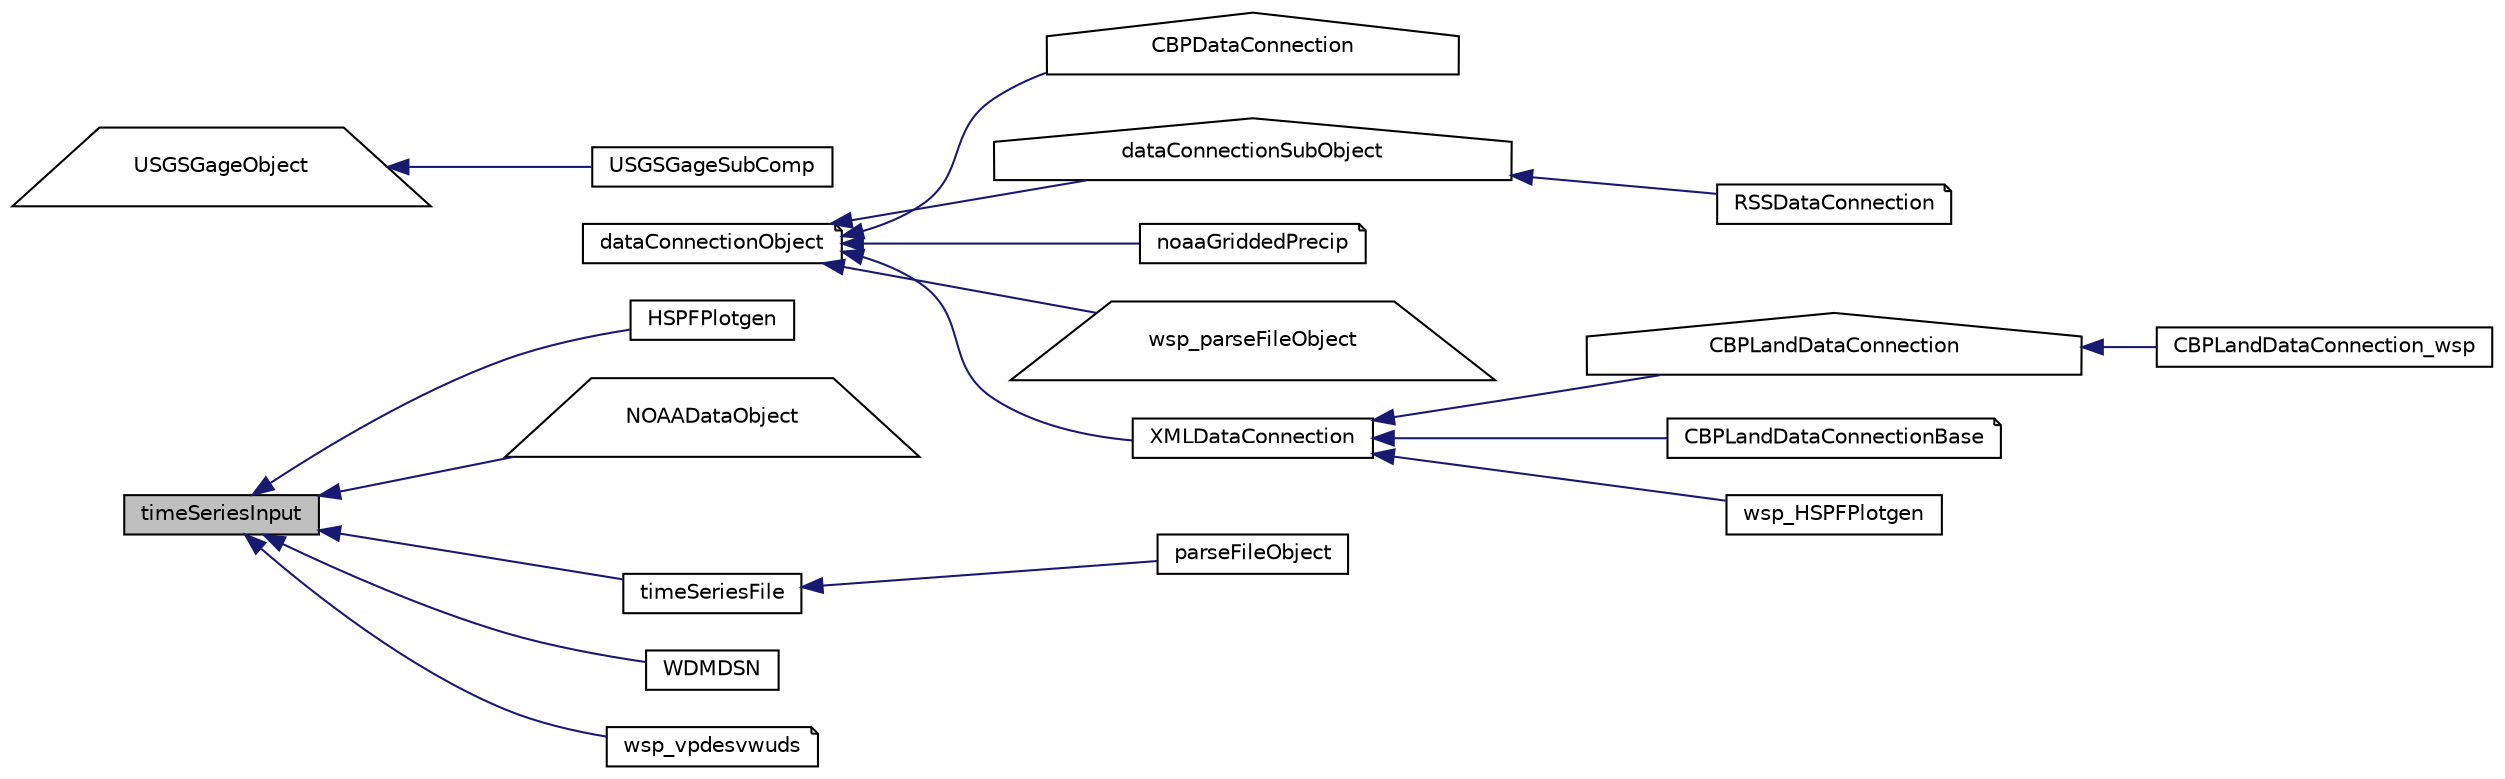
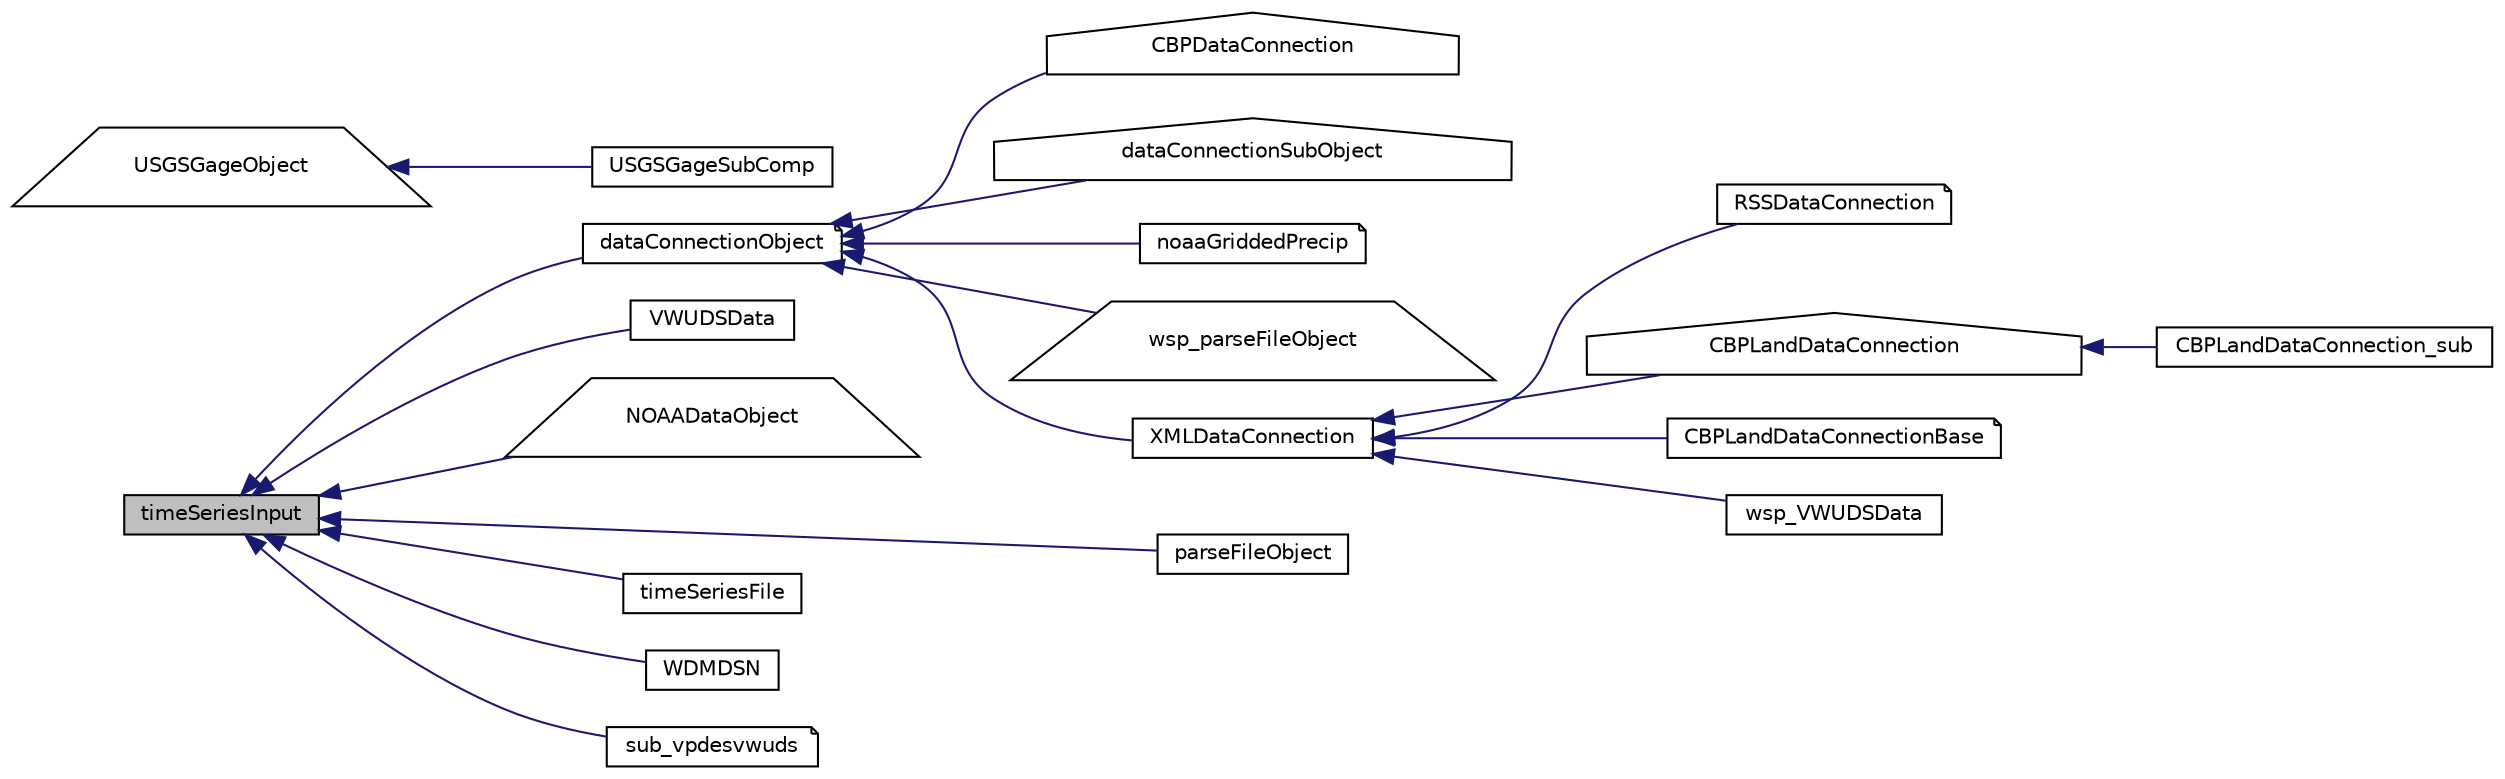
(1624, 186) -> (1559, 327)
(712, 320) -> (712, 320)
none -> (404, 345)
(2325, 347) -> (2325, 347)
(1834, 515) -> (1834, 515)
(990, 573) -> (749, 535)
(712, 747) -> (712, 747)
